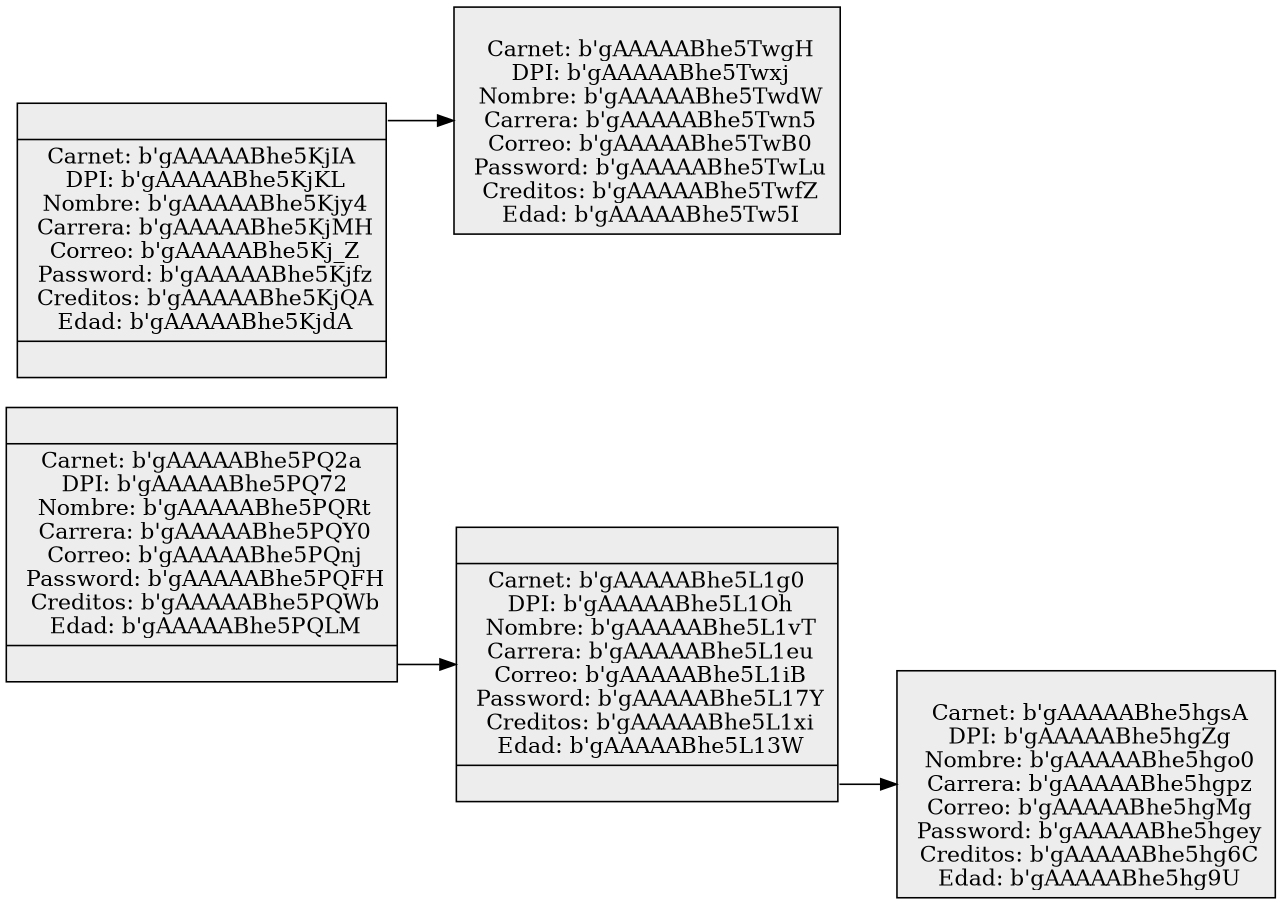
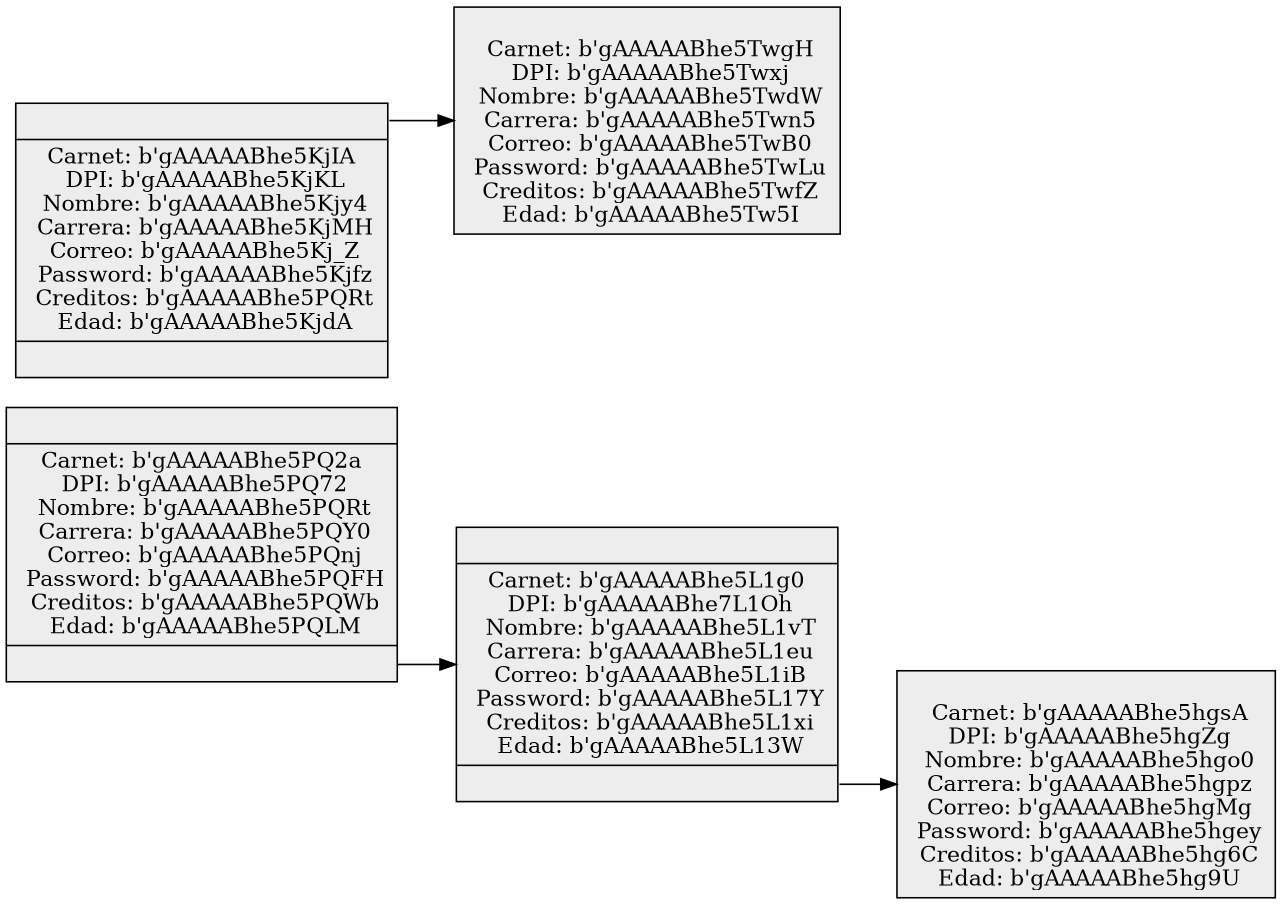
(202, 299) -> (202, 299)
(647, 605) -> (647, 605)
